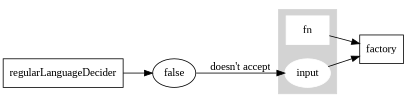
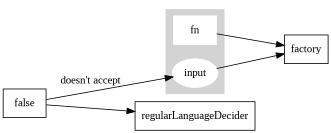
(134, 73) -> (86, 108)
(174, 73) -> (25, 103)
